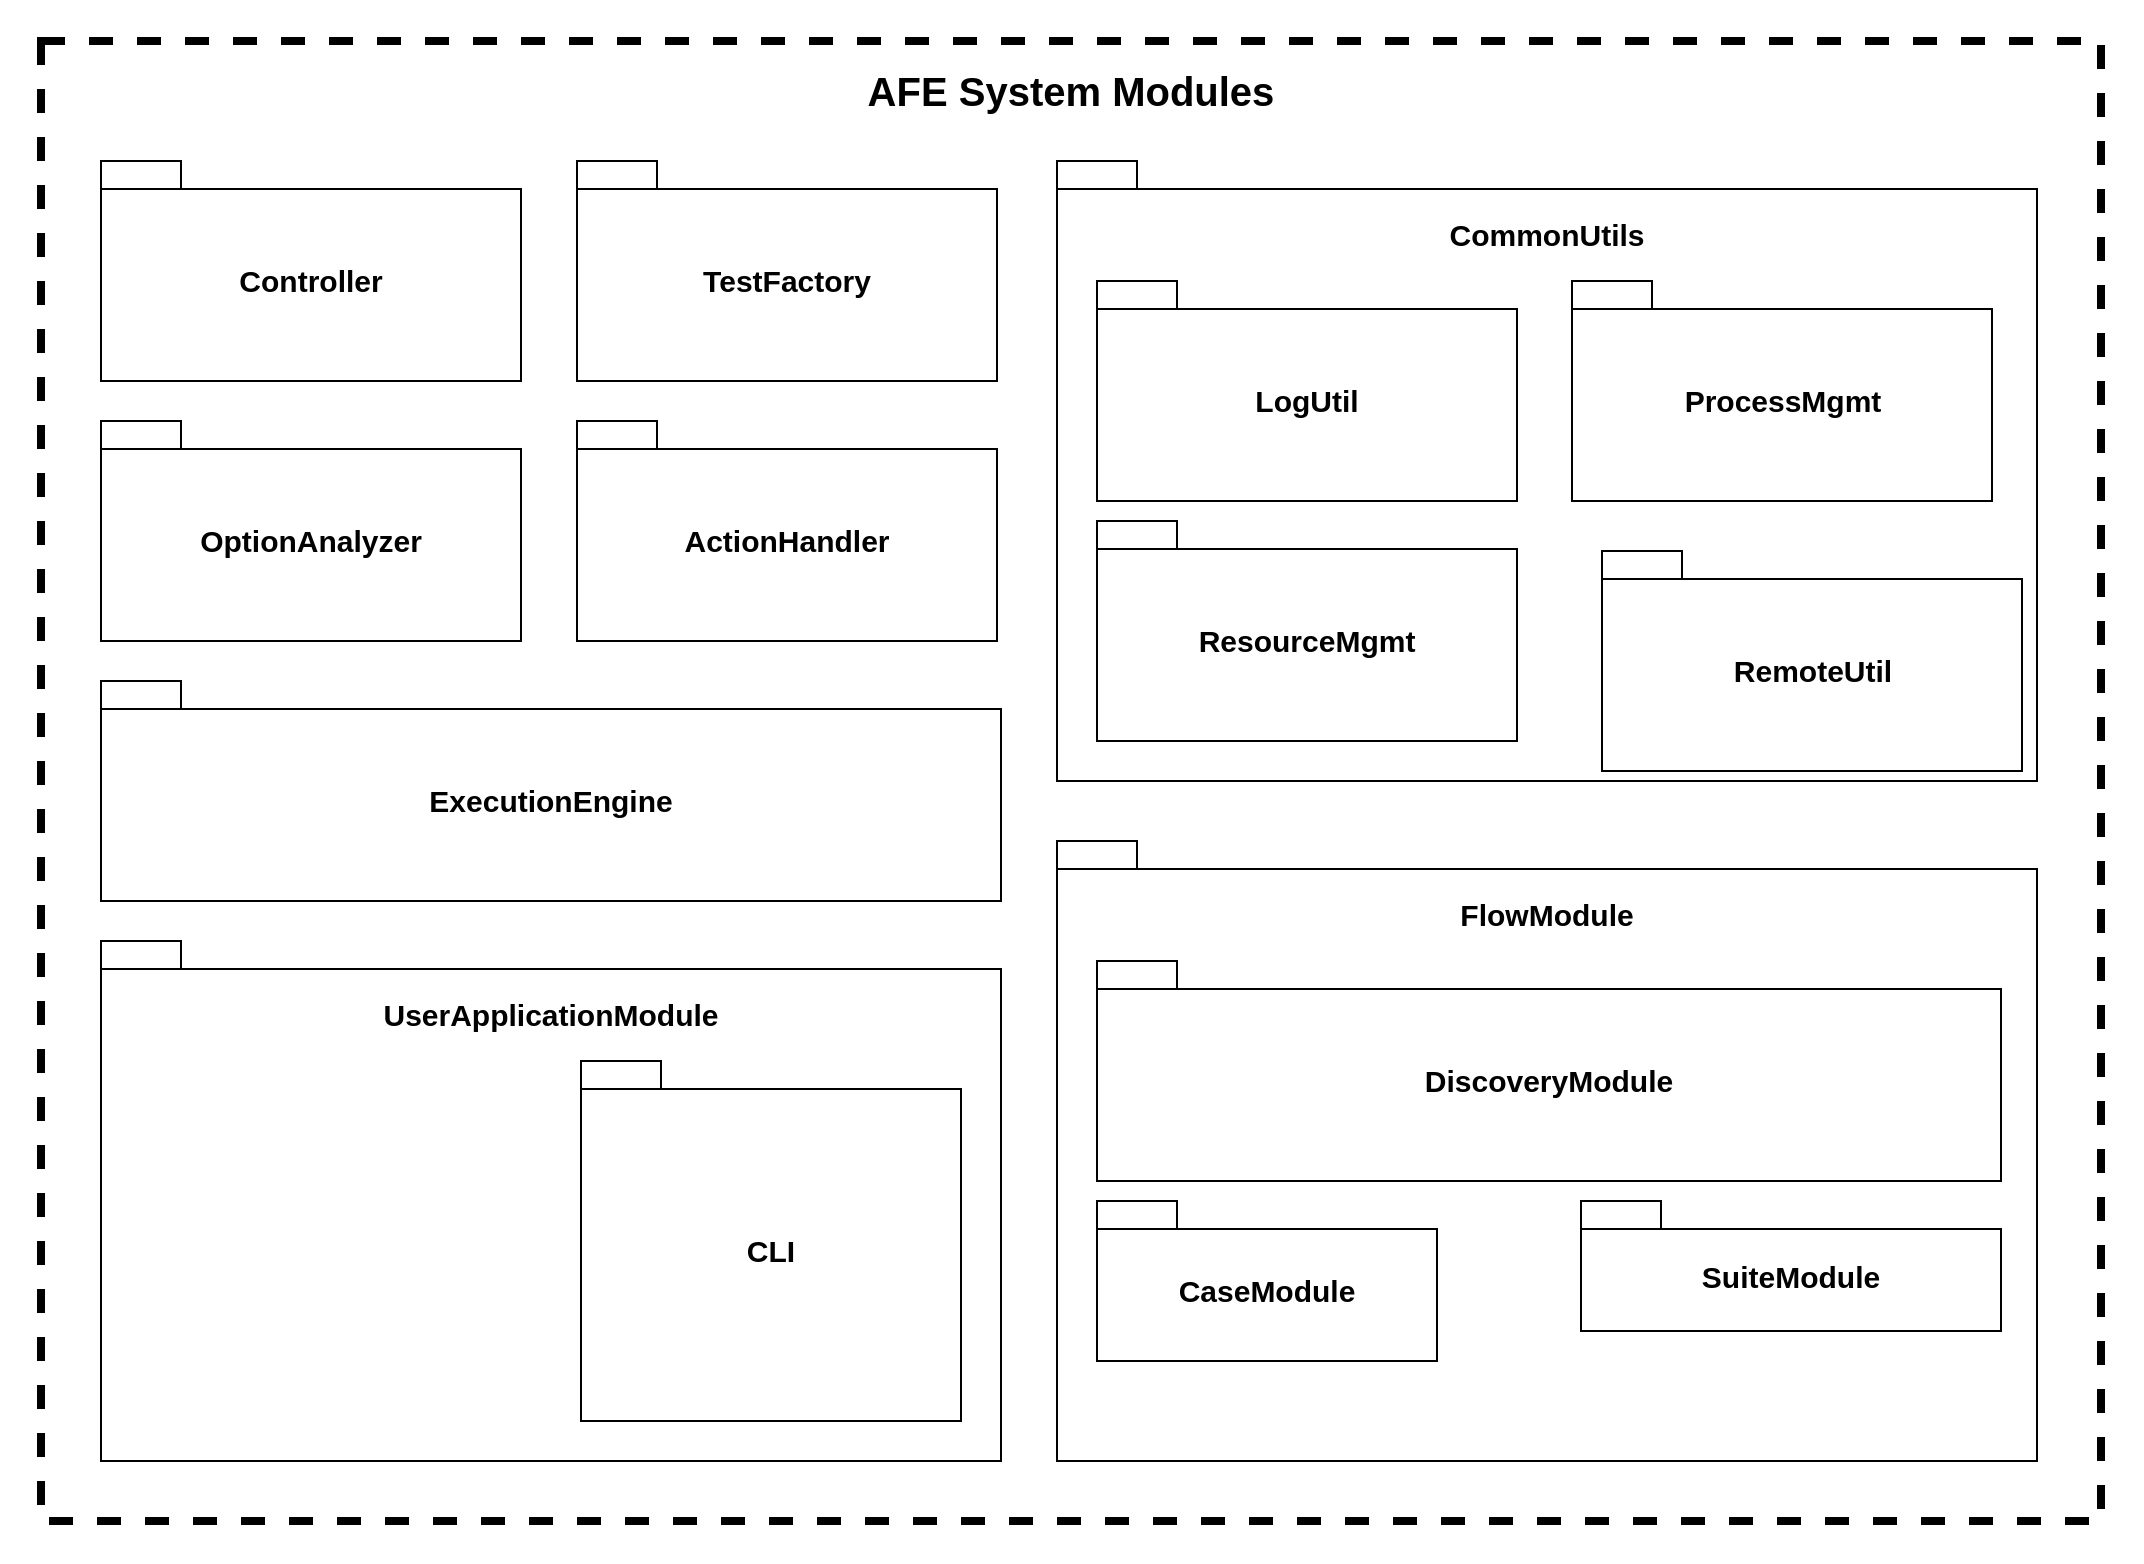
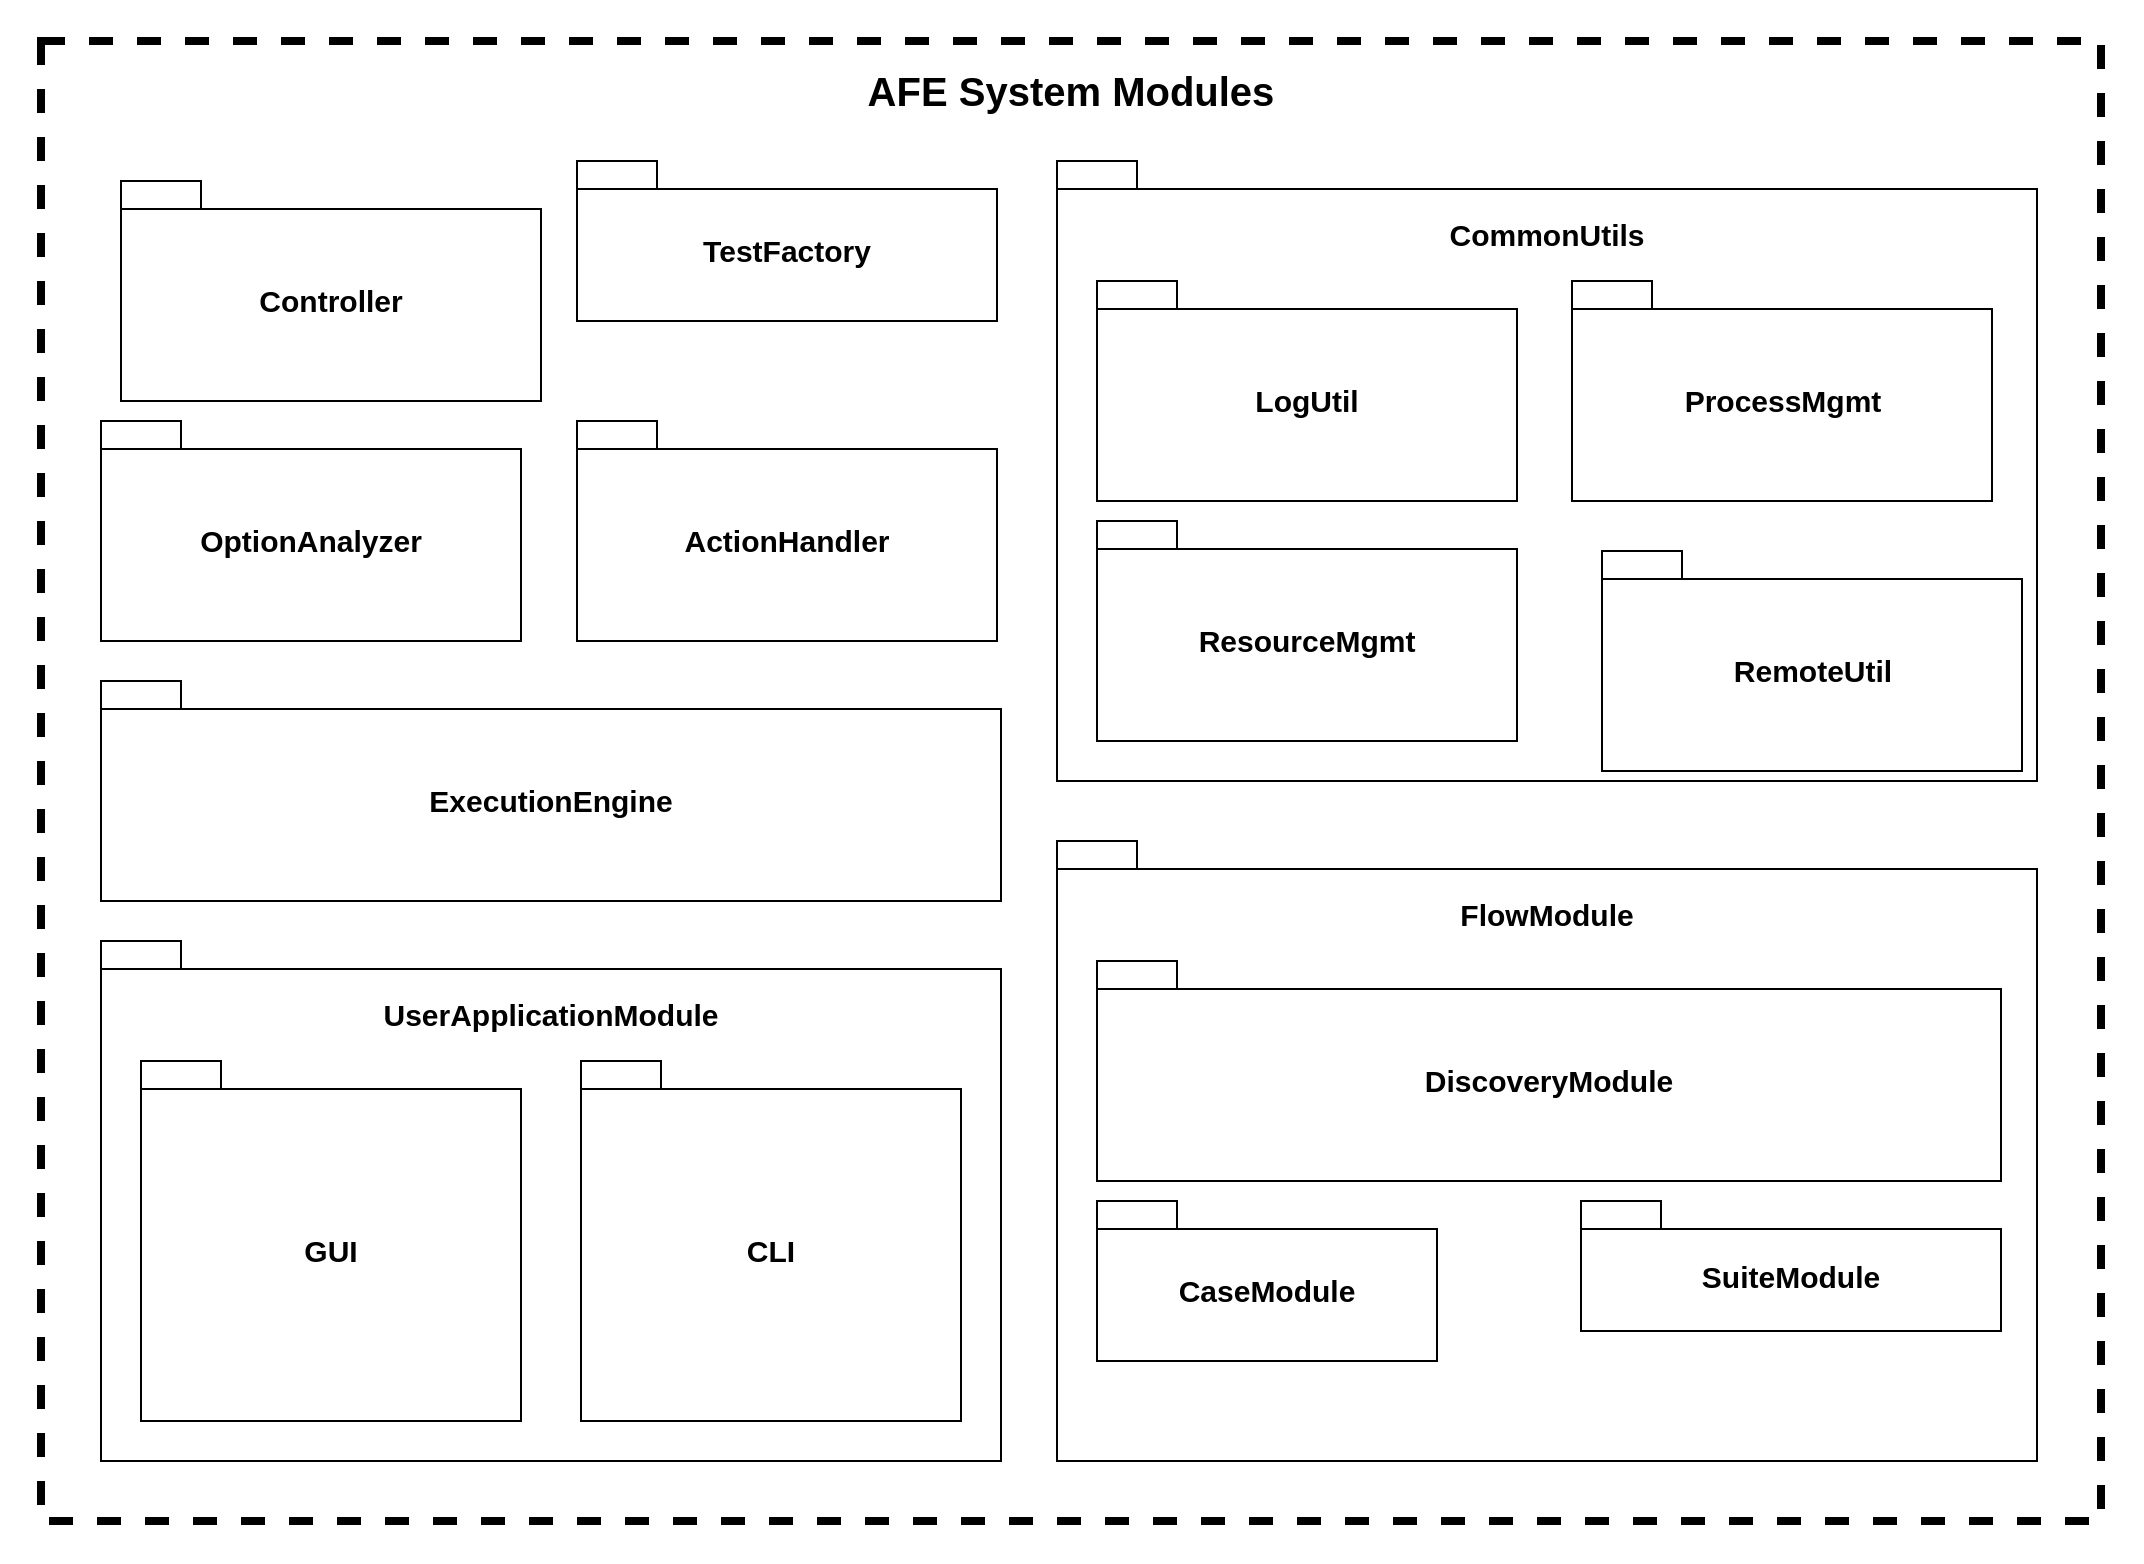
(311, 271) -> (331, 291)
(787, 271) -> (787, 241)
none -> (331, 1241)
